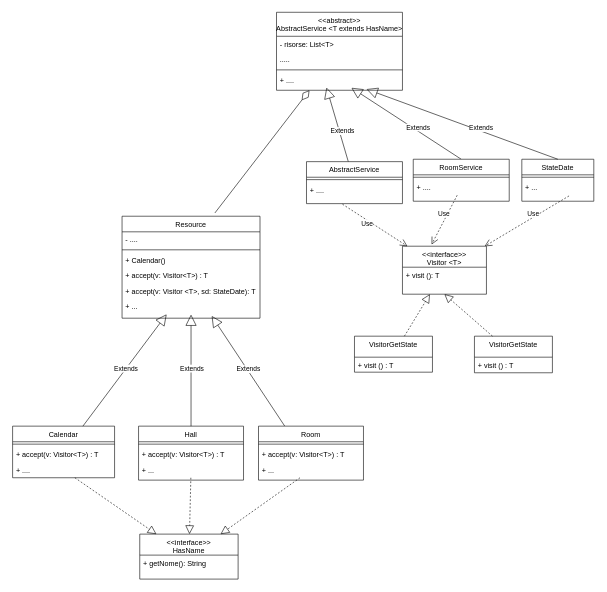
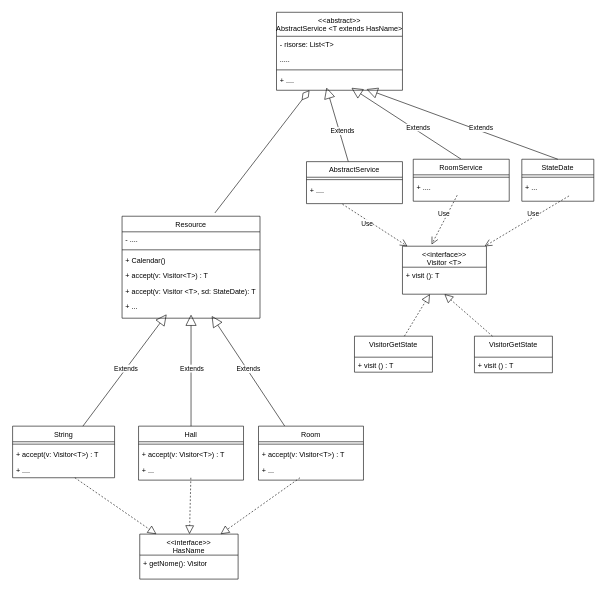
(63, 434) -> (63, 434)
(177, 563) -> (178, 563)
